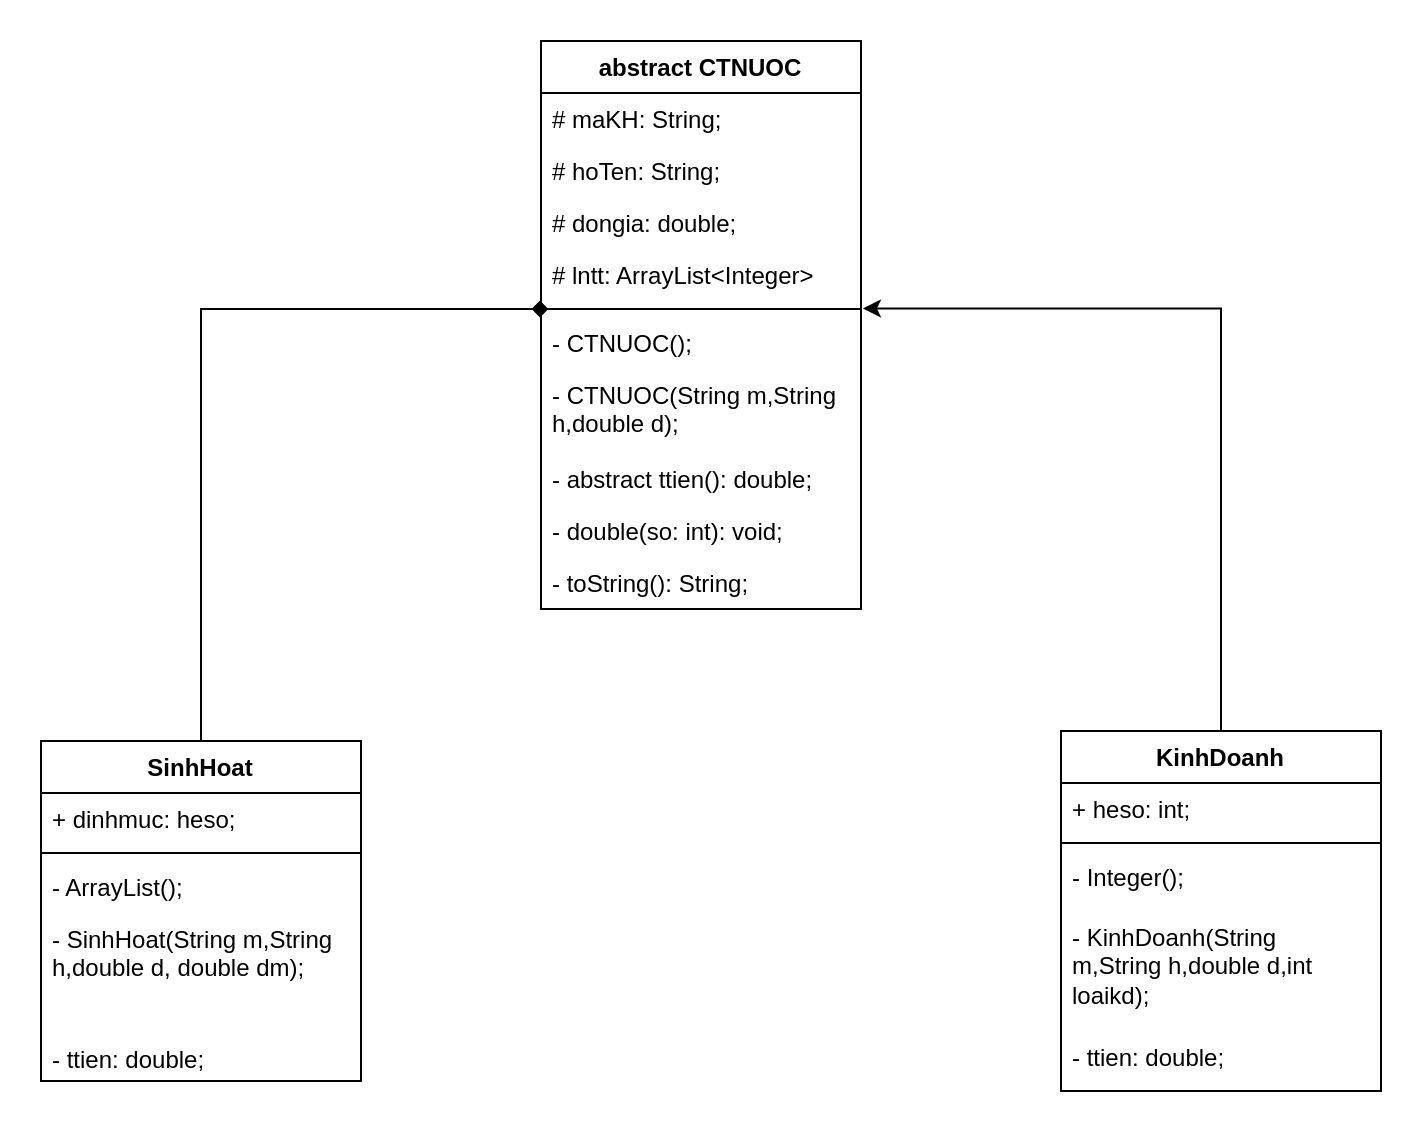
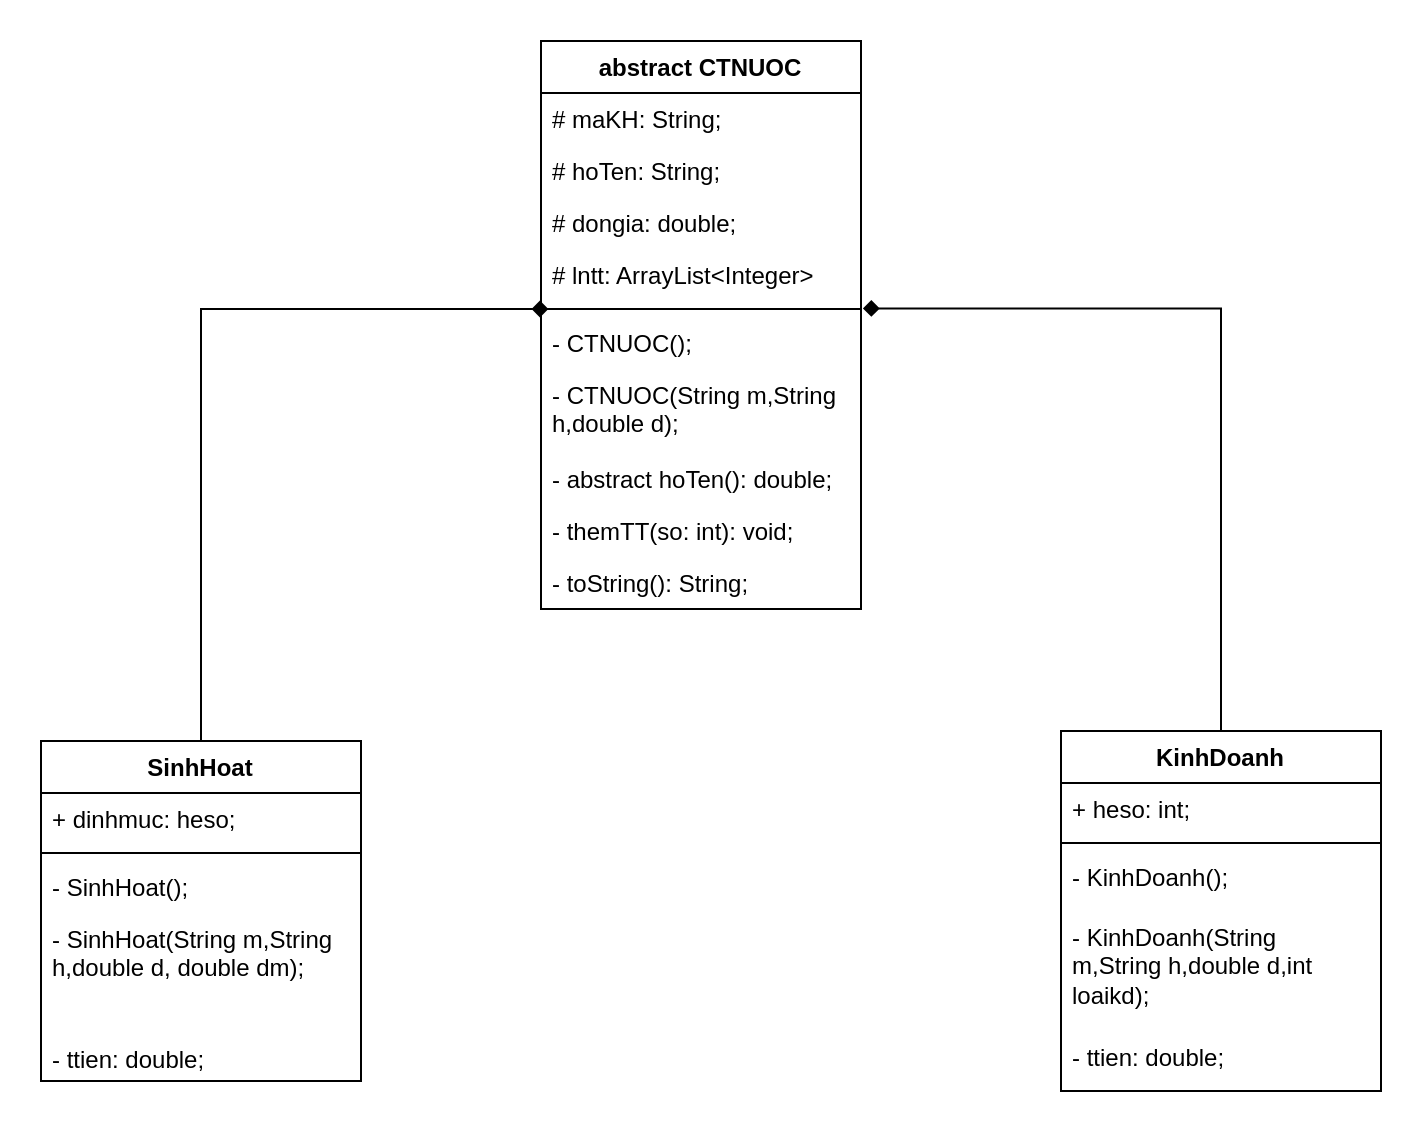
(878, 308) -> (879, 308)
(703, 496) -> (703, 496)
(686, 533) -> (689, 533)
(1147, 879) -> (1158, 879)
(138, 889) -> (131, 889)
